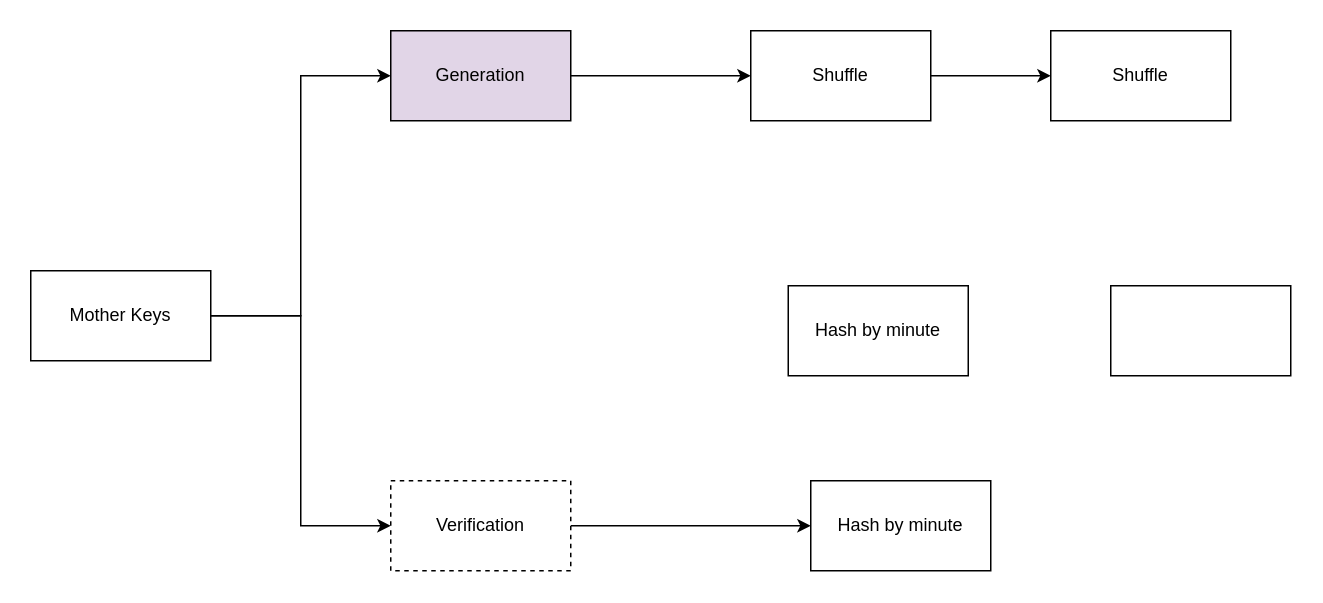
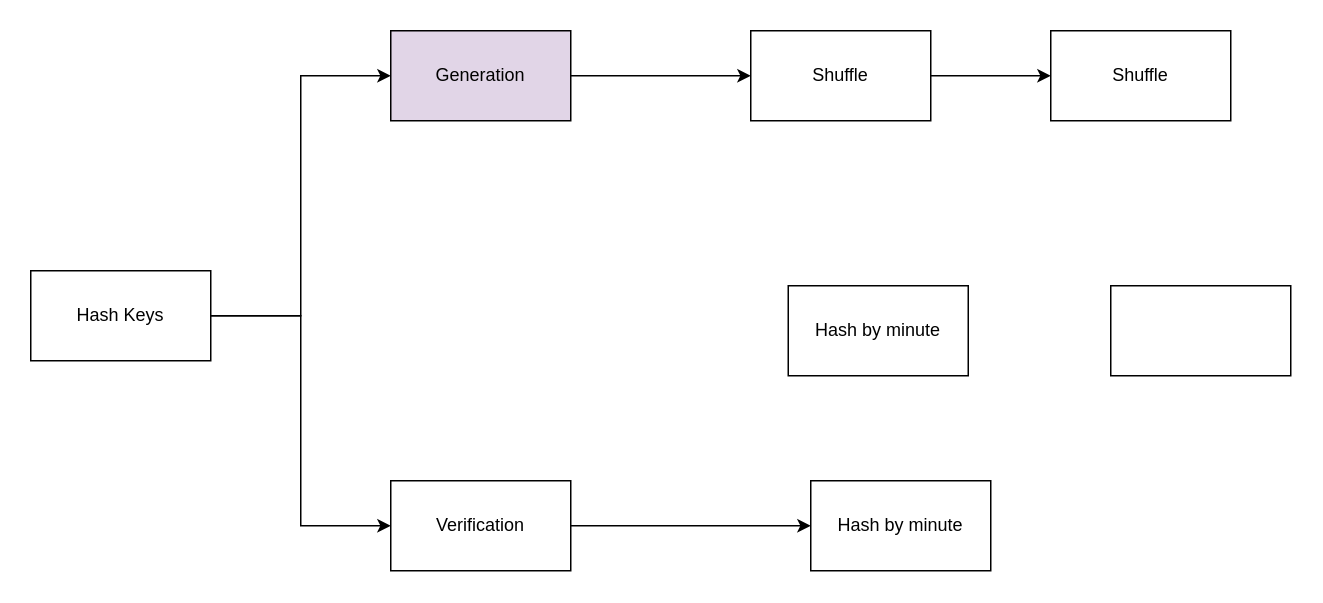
(121, 316) -> (121, 316)
(481, 526) -> (481, 526)
